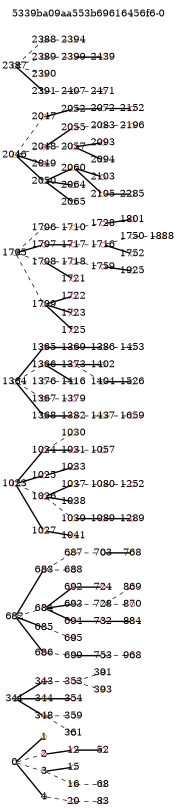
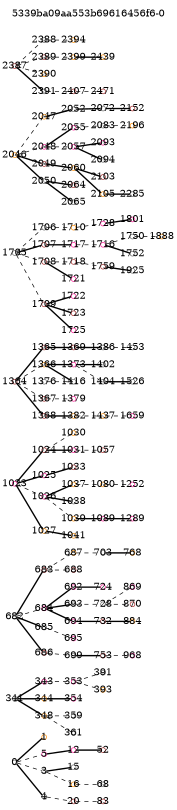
(59, 175) -> (59, 166)
(44, 754) -> (44, 754)
